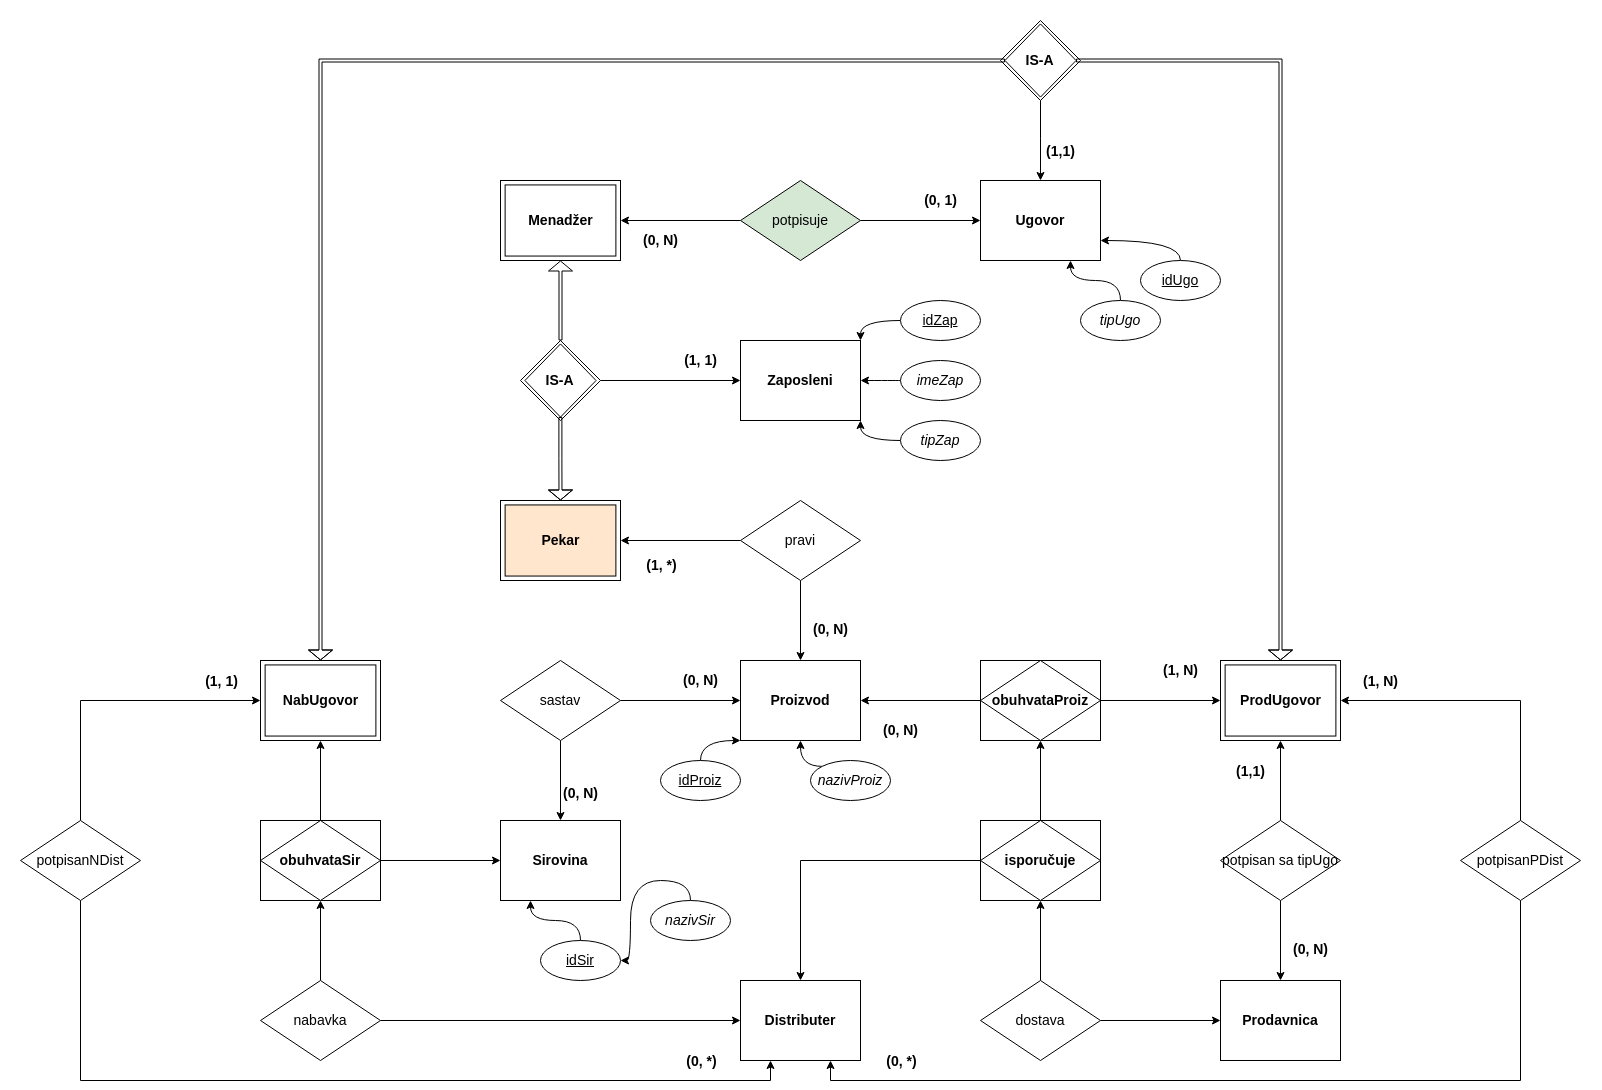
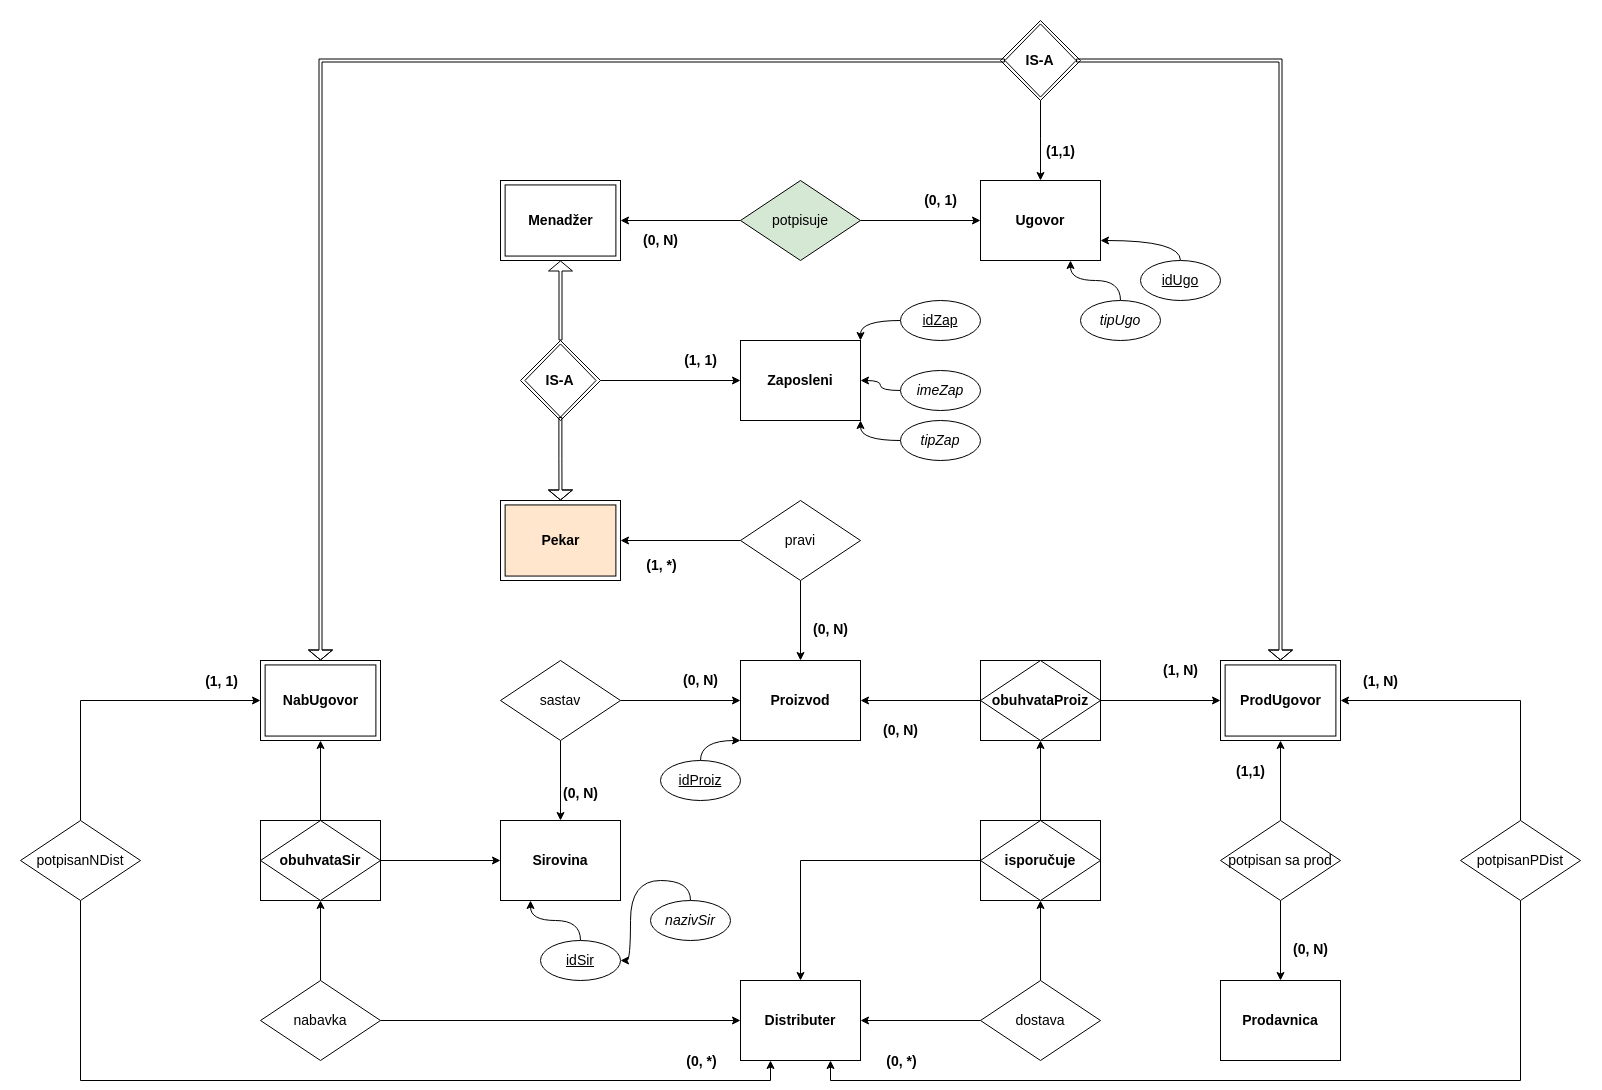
(941, 381) -> (941, 391)
(807, 762) -> none
(851, 781) -> none
(1281, 861) -> (1281, 861)
(1157, 1021) -> (924, 1021)
